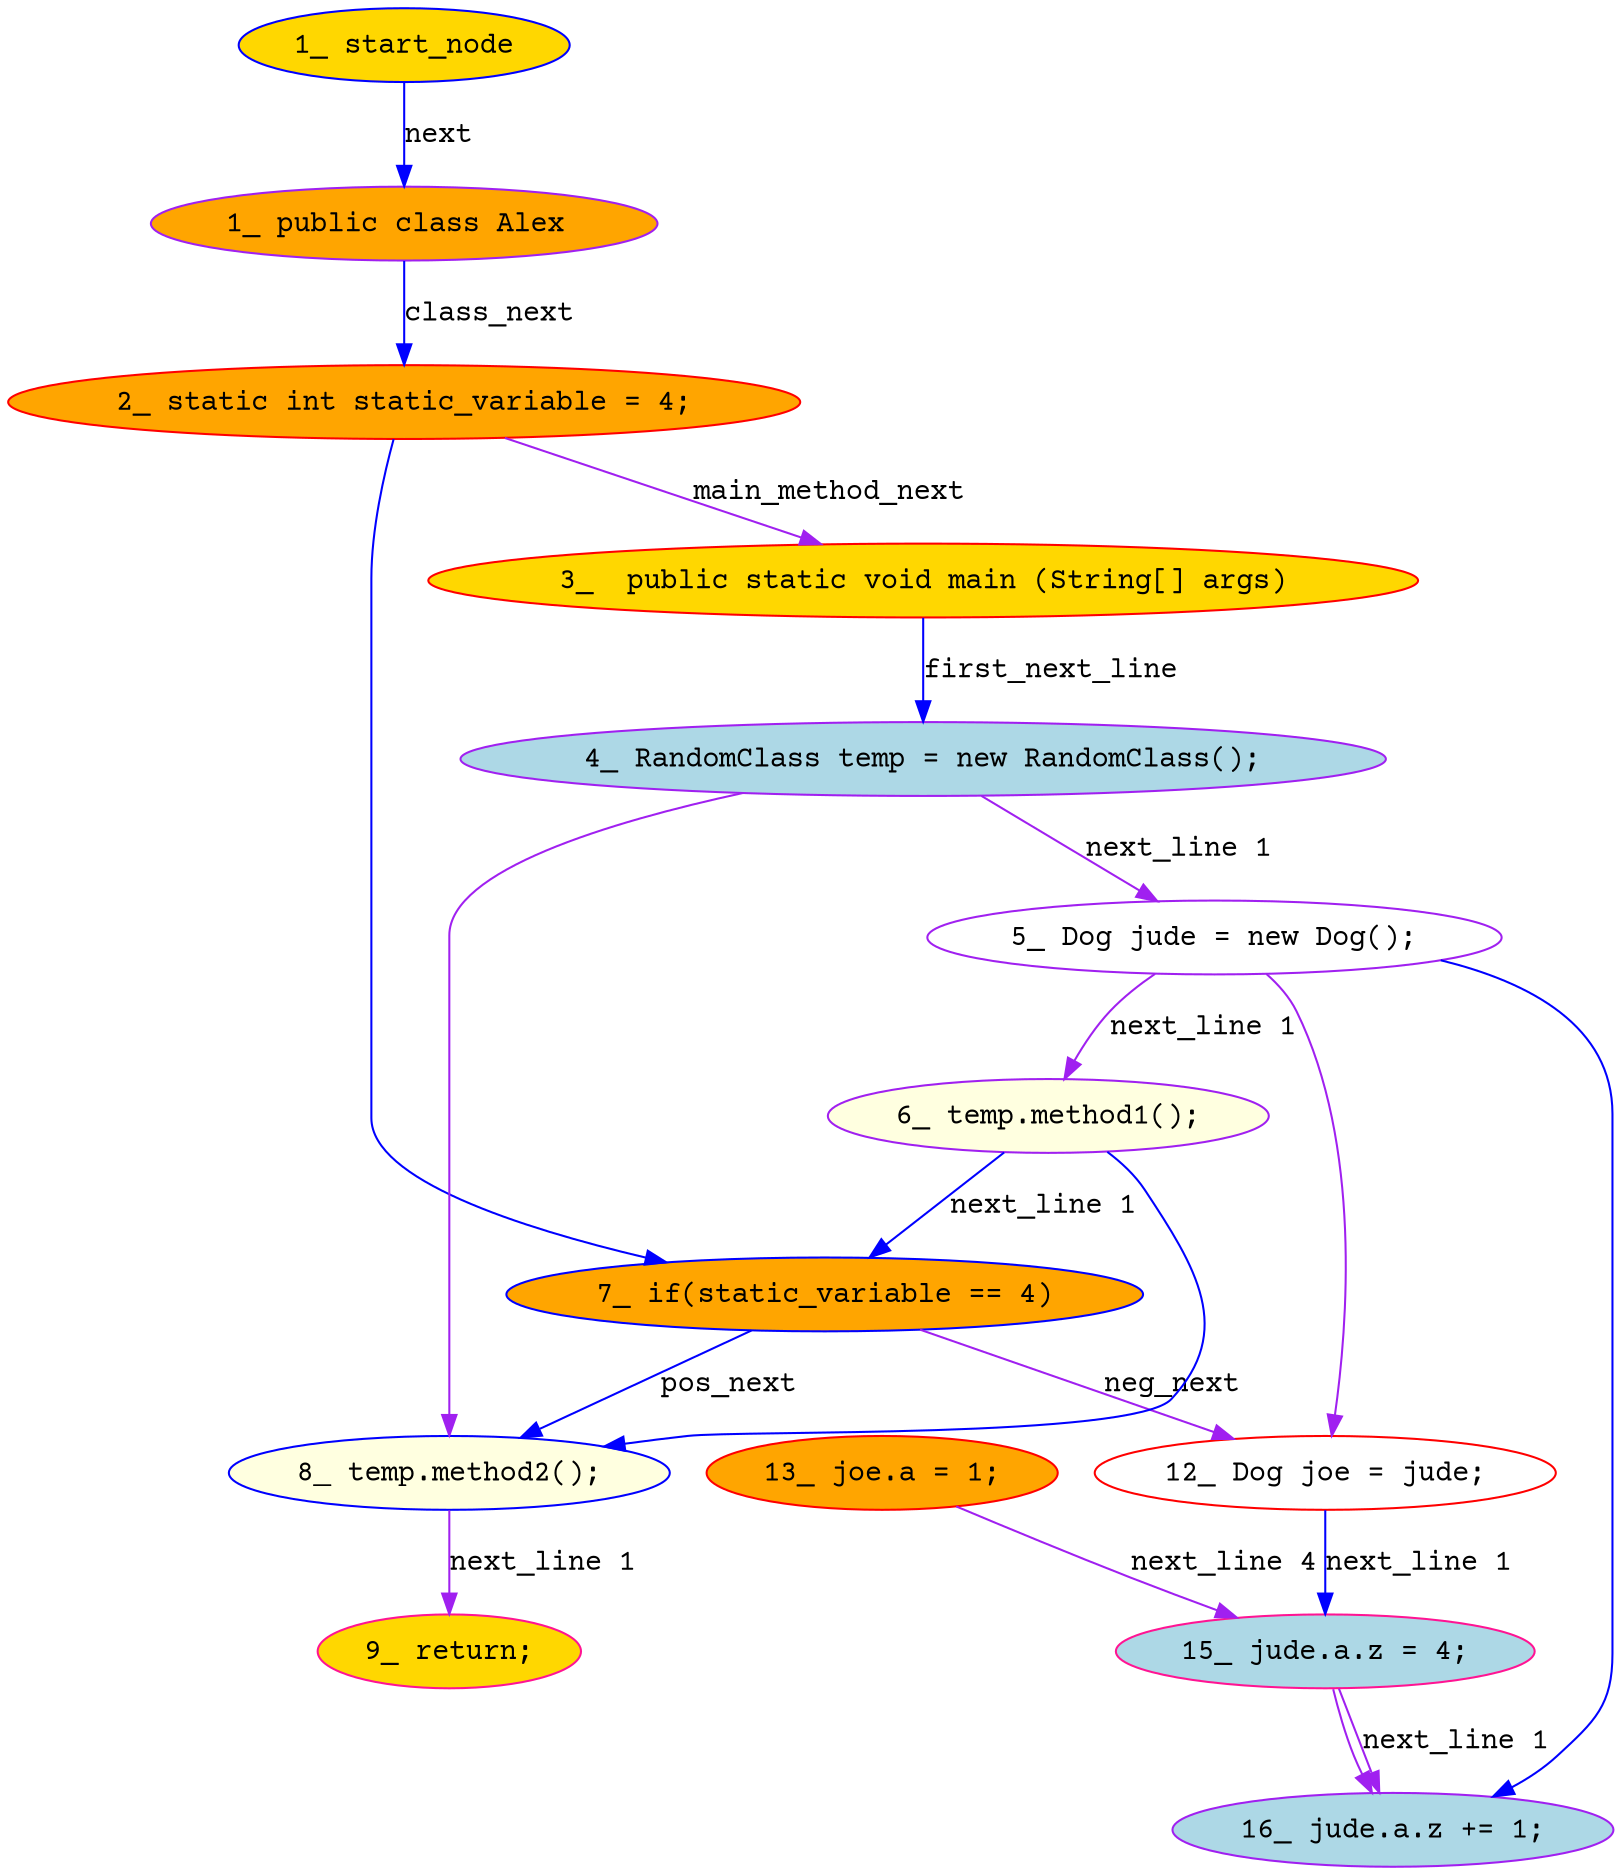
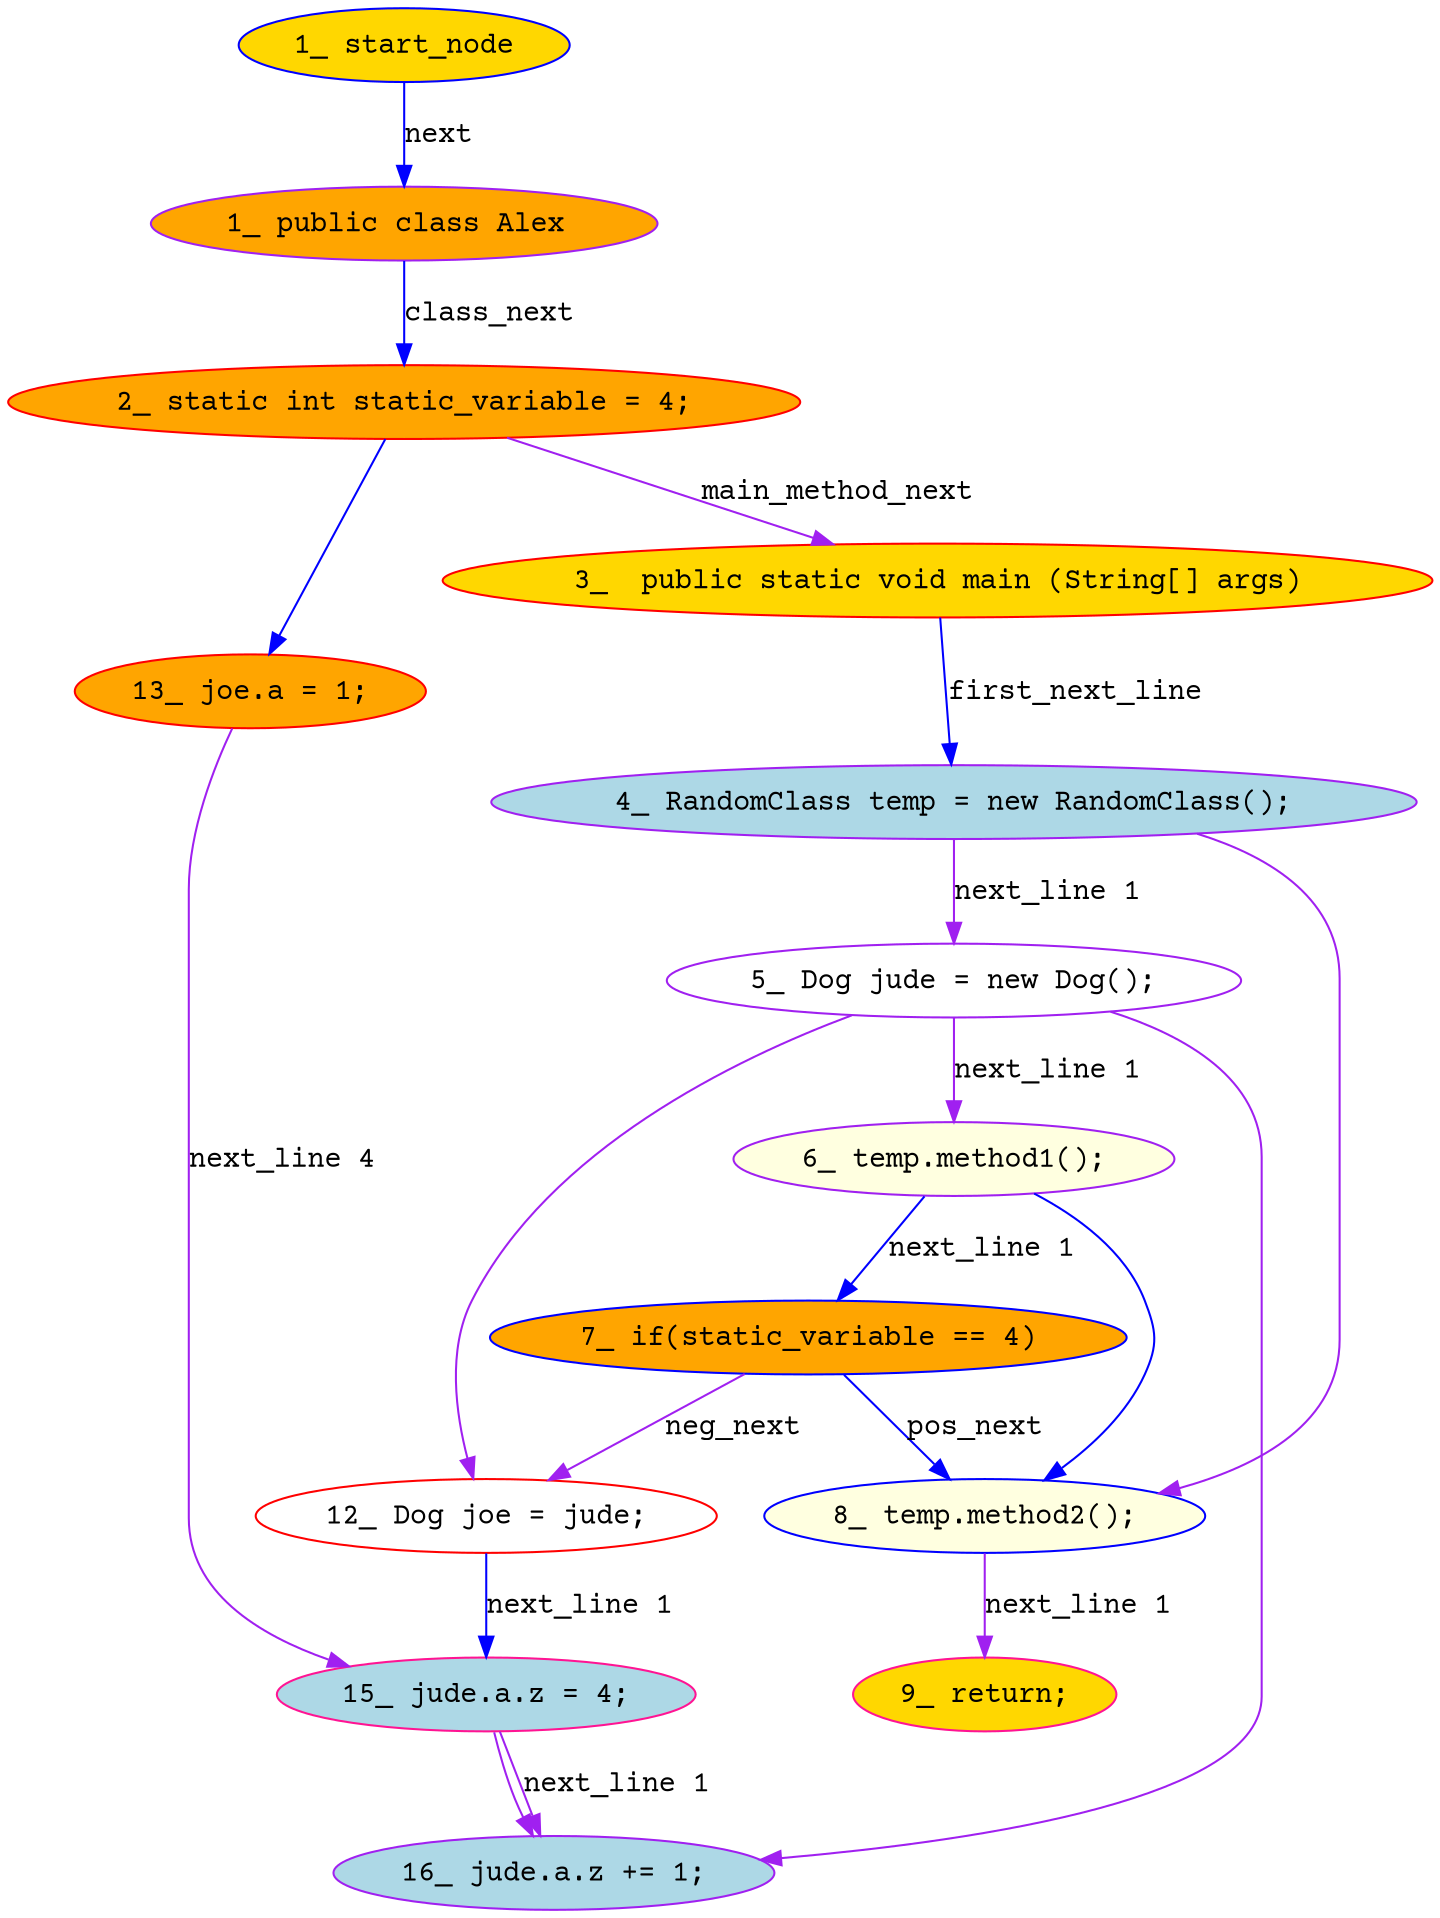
(371, 938) -> (332, 537)
(1612, 1347) -> (1262, 1580)
